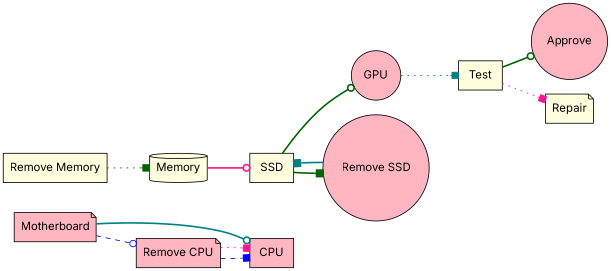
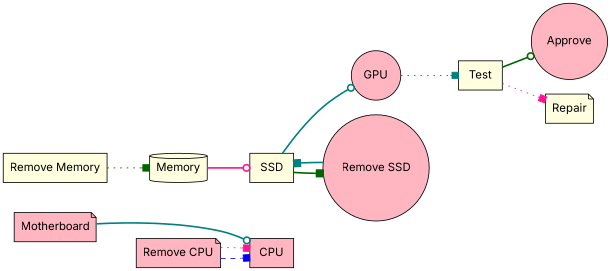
(312, 118) -> (312, 118)
(113, 239) -> none
